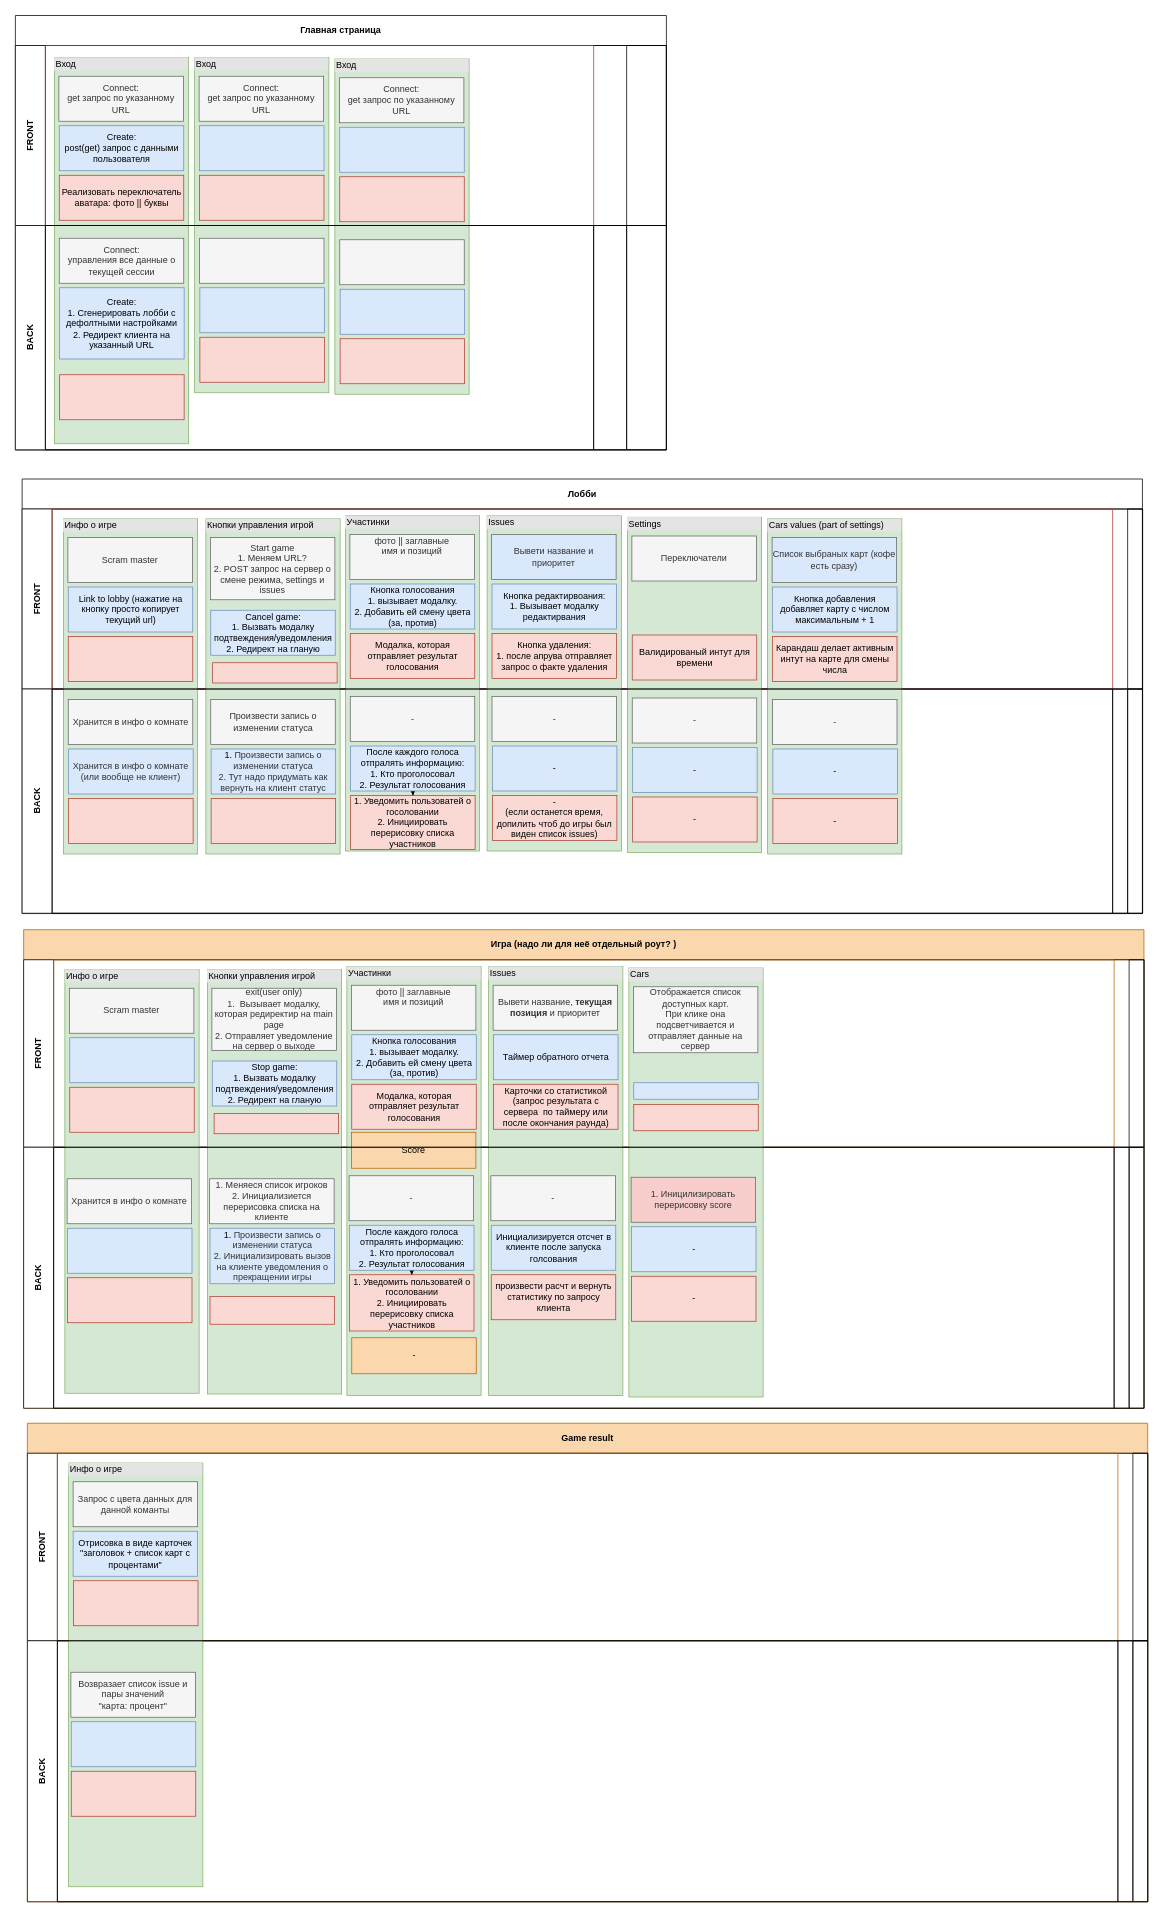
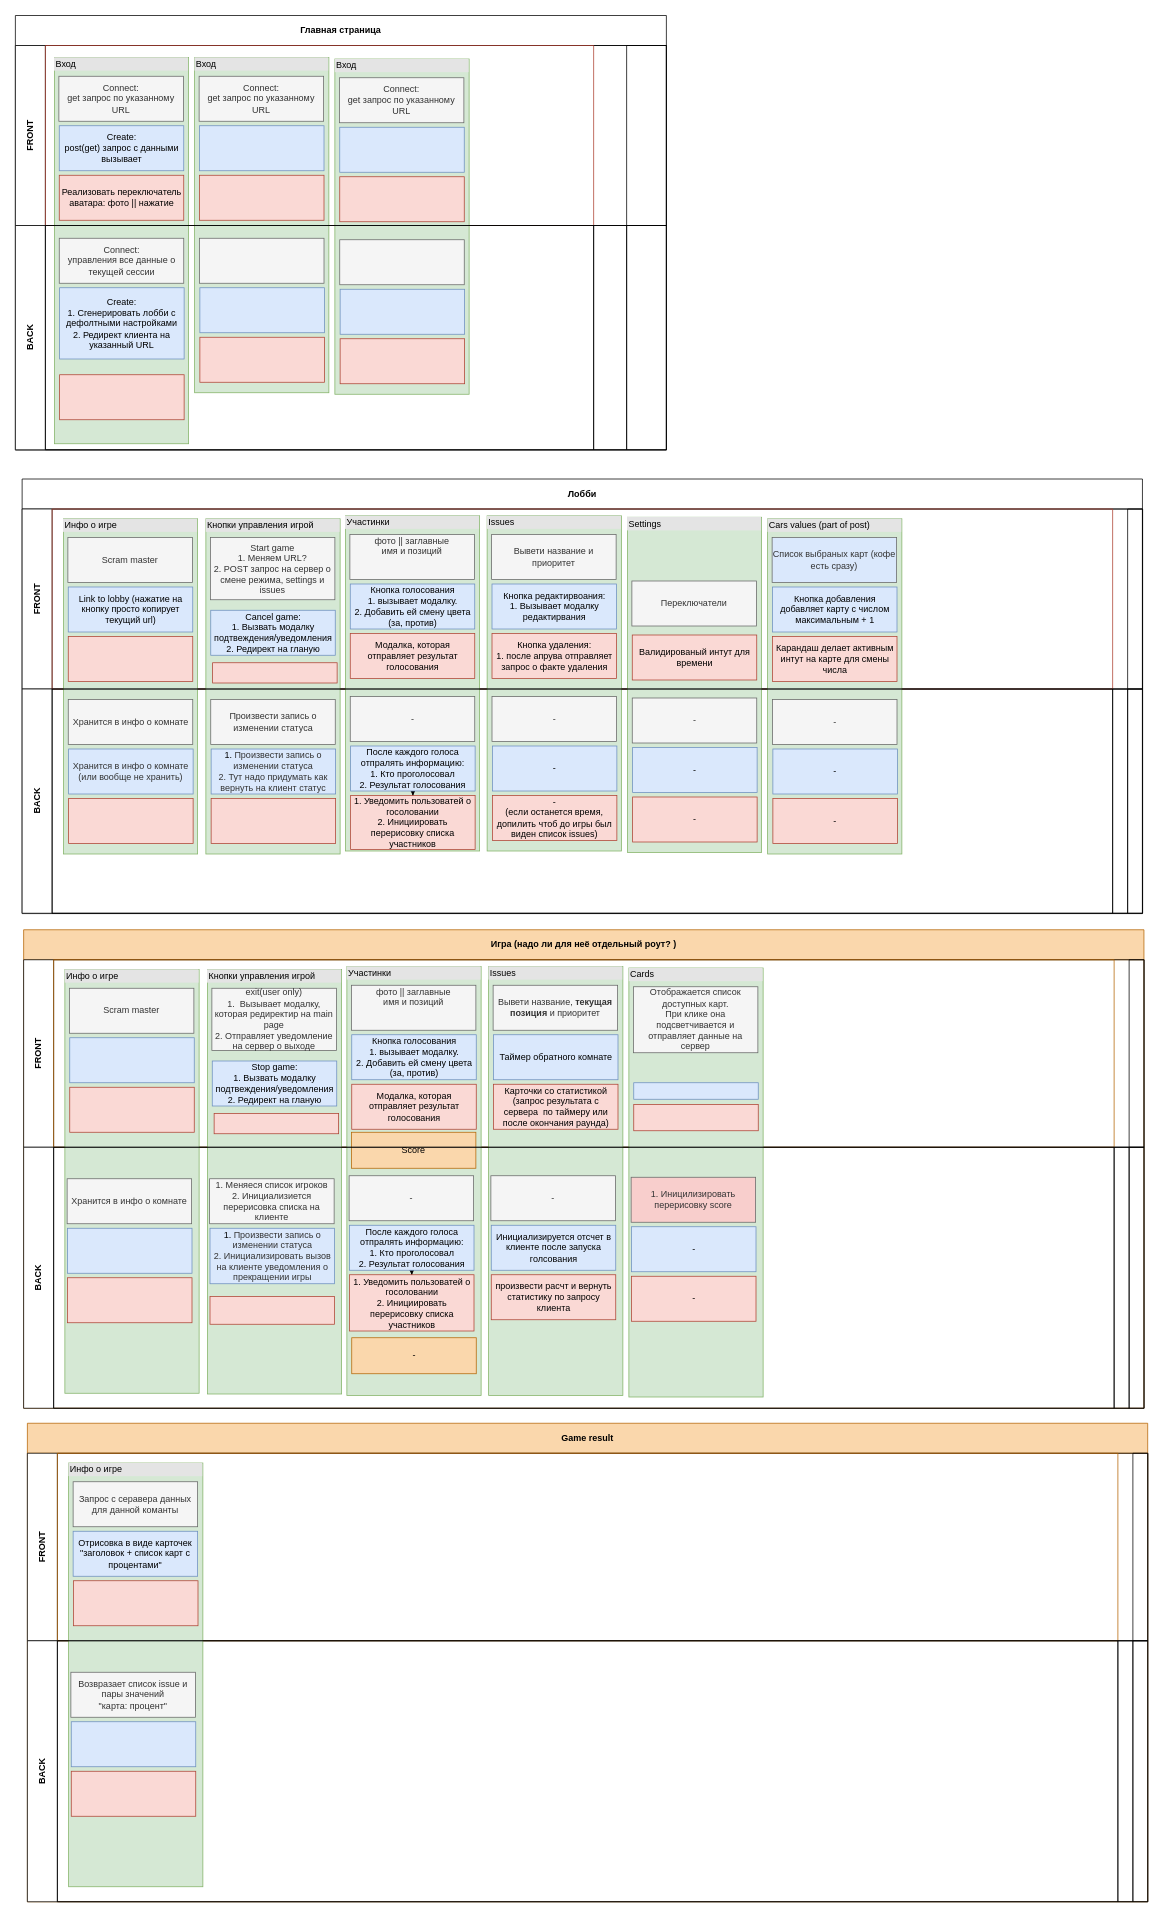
(122, 148) -> (122, 148)
(122, 198) -> (122, 198)
(836, 524) -> (827, 524)
(554, 557) -> (554, 557)
(694, 558) -> (694, 603)
(131, 771) -> (131, 771)
(639, 973) -> (641, 973)
(556, 1057) -> (556, 1057)
(135, 1504) -> (135, 1504)
